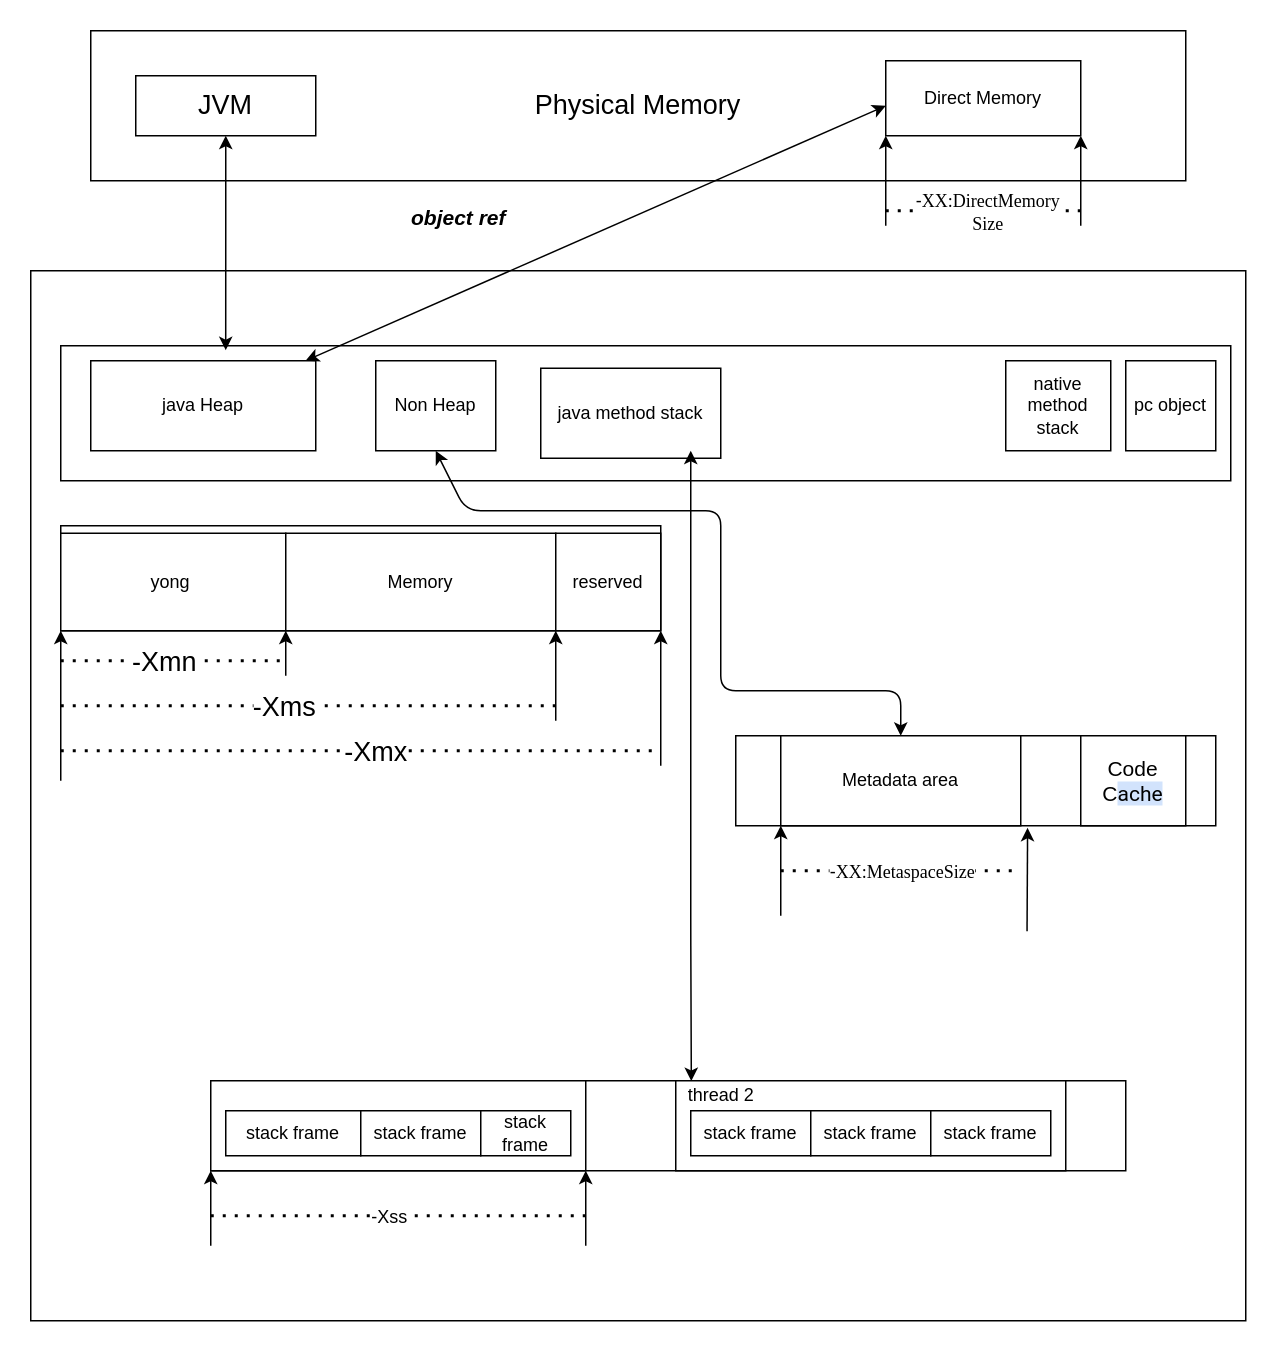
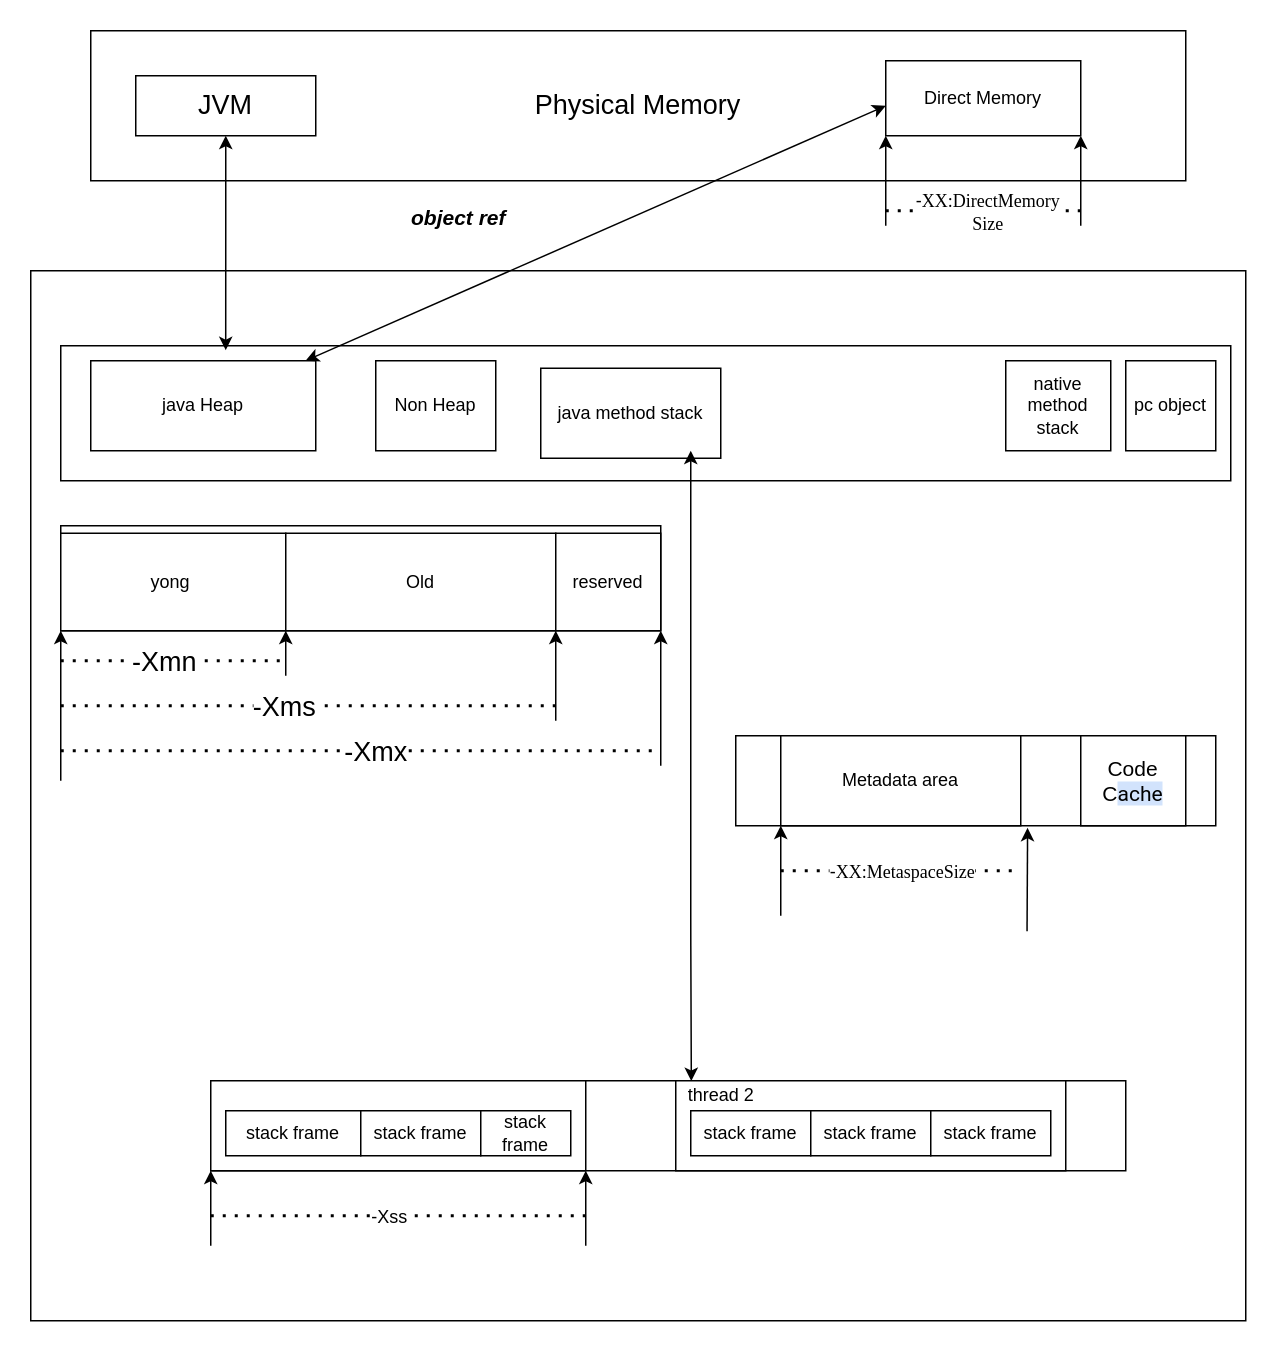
(721, 553) -> none
(421, 583) -> (421, 583)
